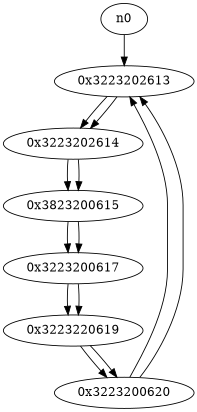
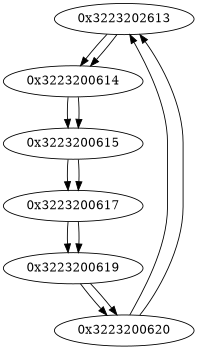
(124, 19) -> none
(73, 144) -> (73, 81)
(73, 206) -> (73, 144)
(73, 331) -> (73, 268)
